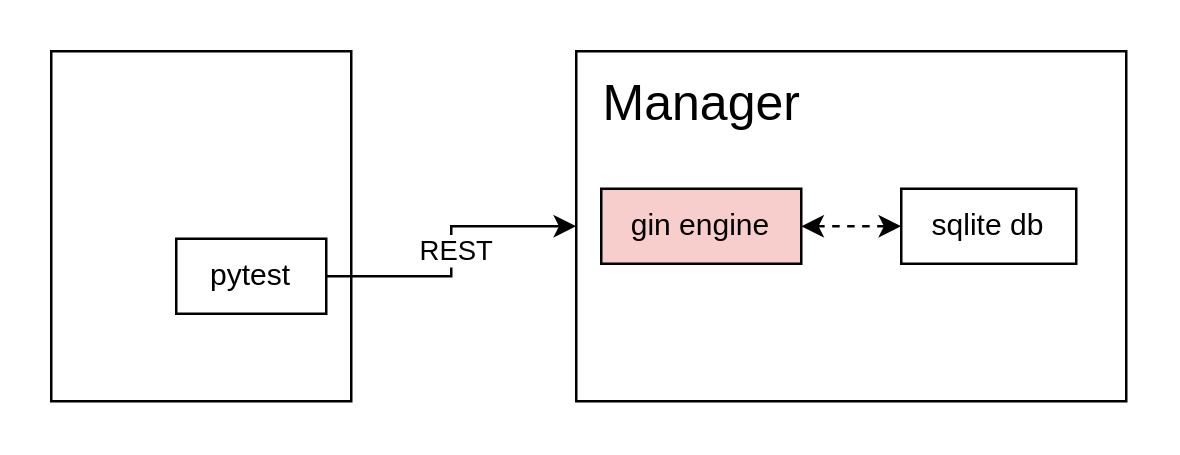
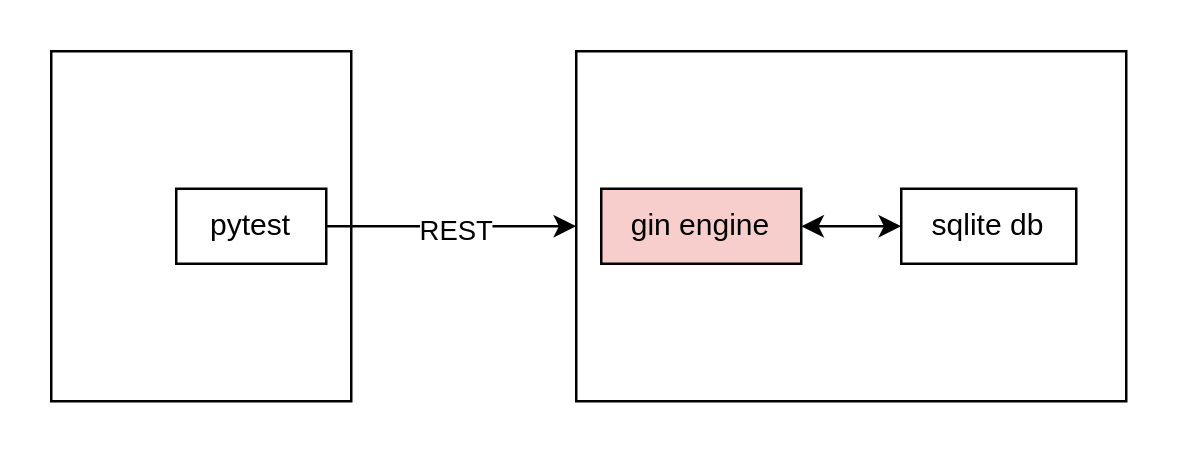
(701, 101) -> none
(848, 226) -> (848, 226)
(251, 276) -> (251, 226)
